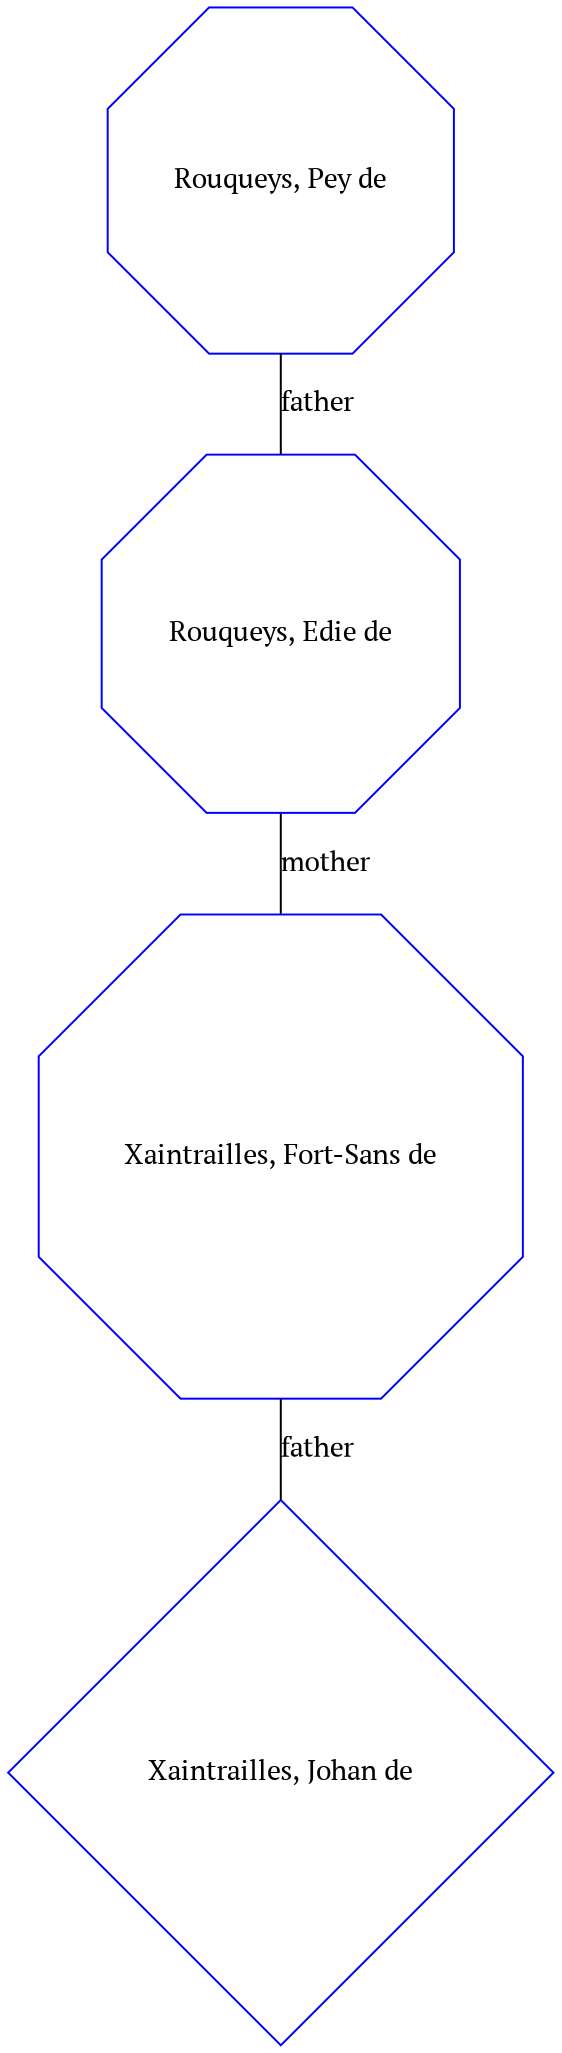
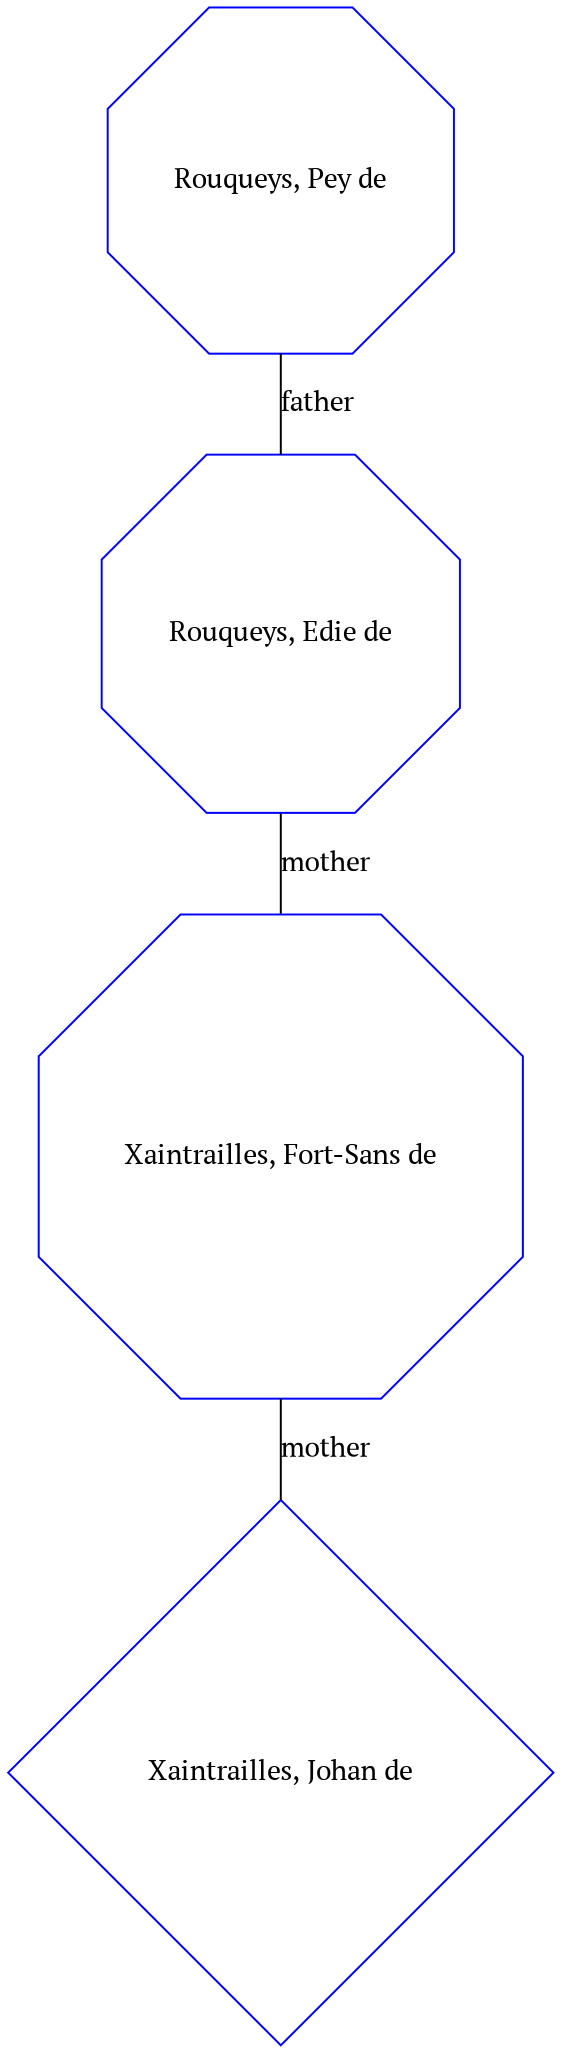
(317, 1449) -> (326, 1449)
